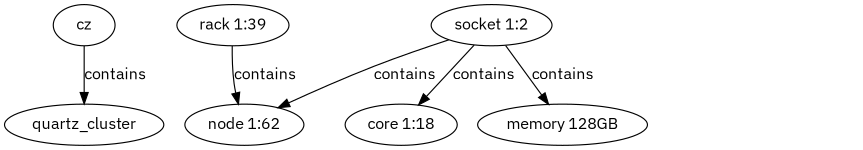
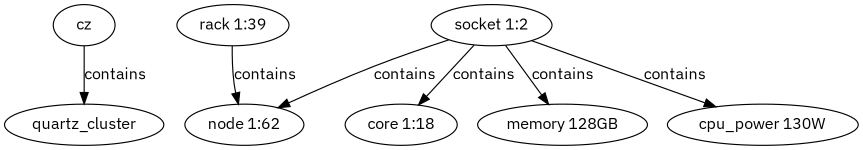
none -> (763, 125)
